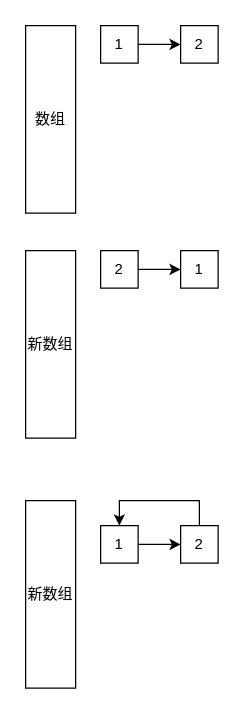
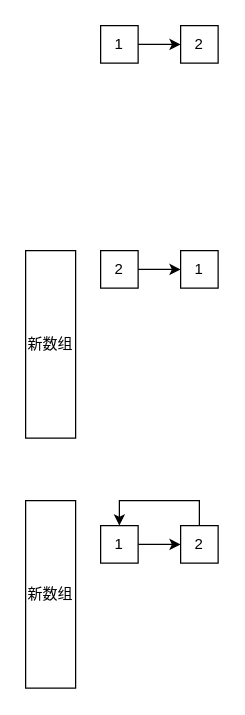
(51, 119) -> none
